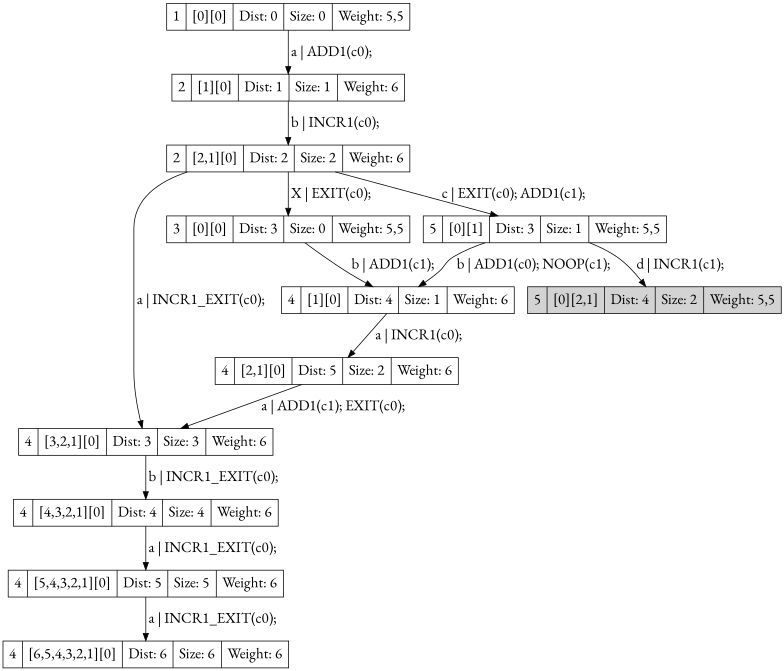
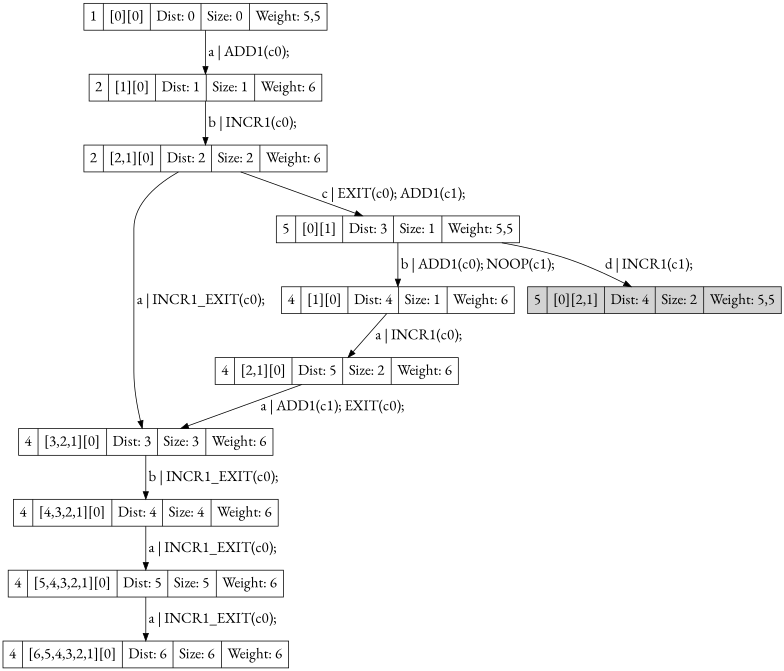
(288, 229) -> none
